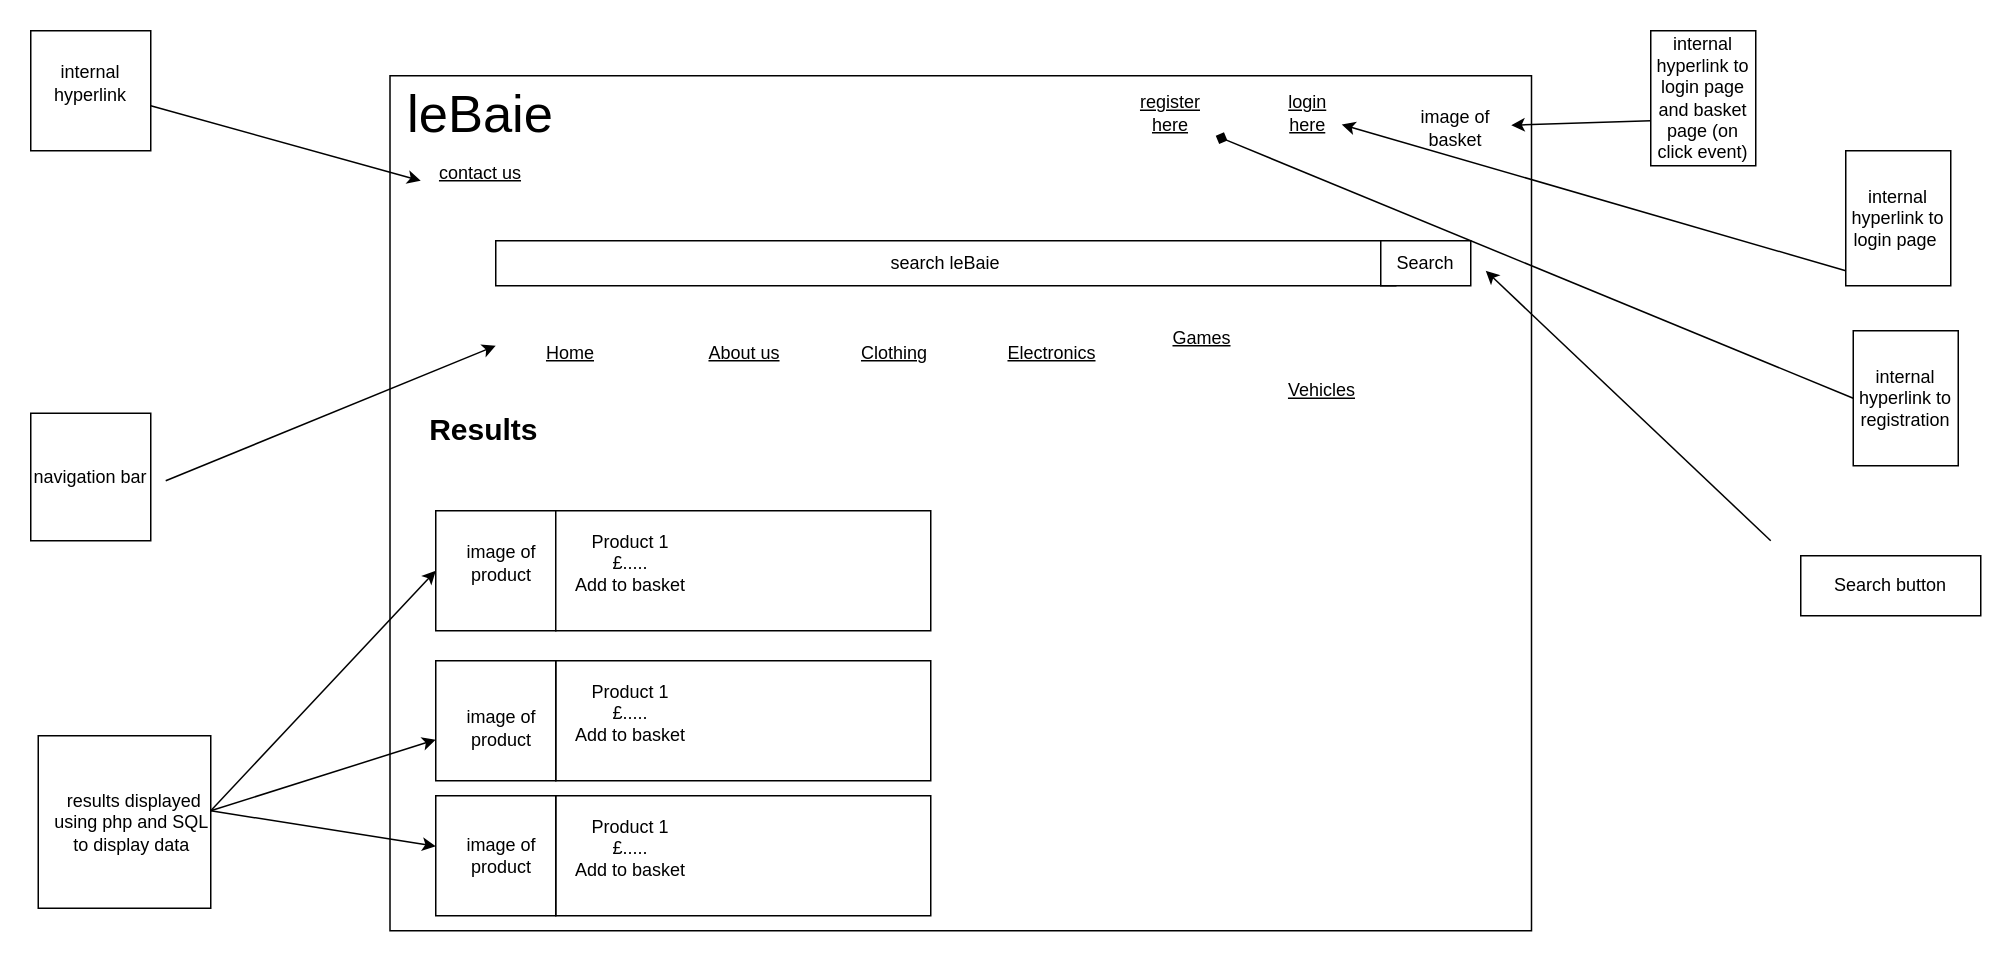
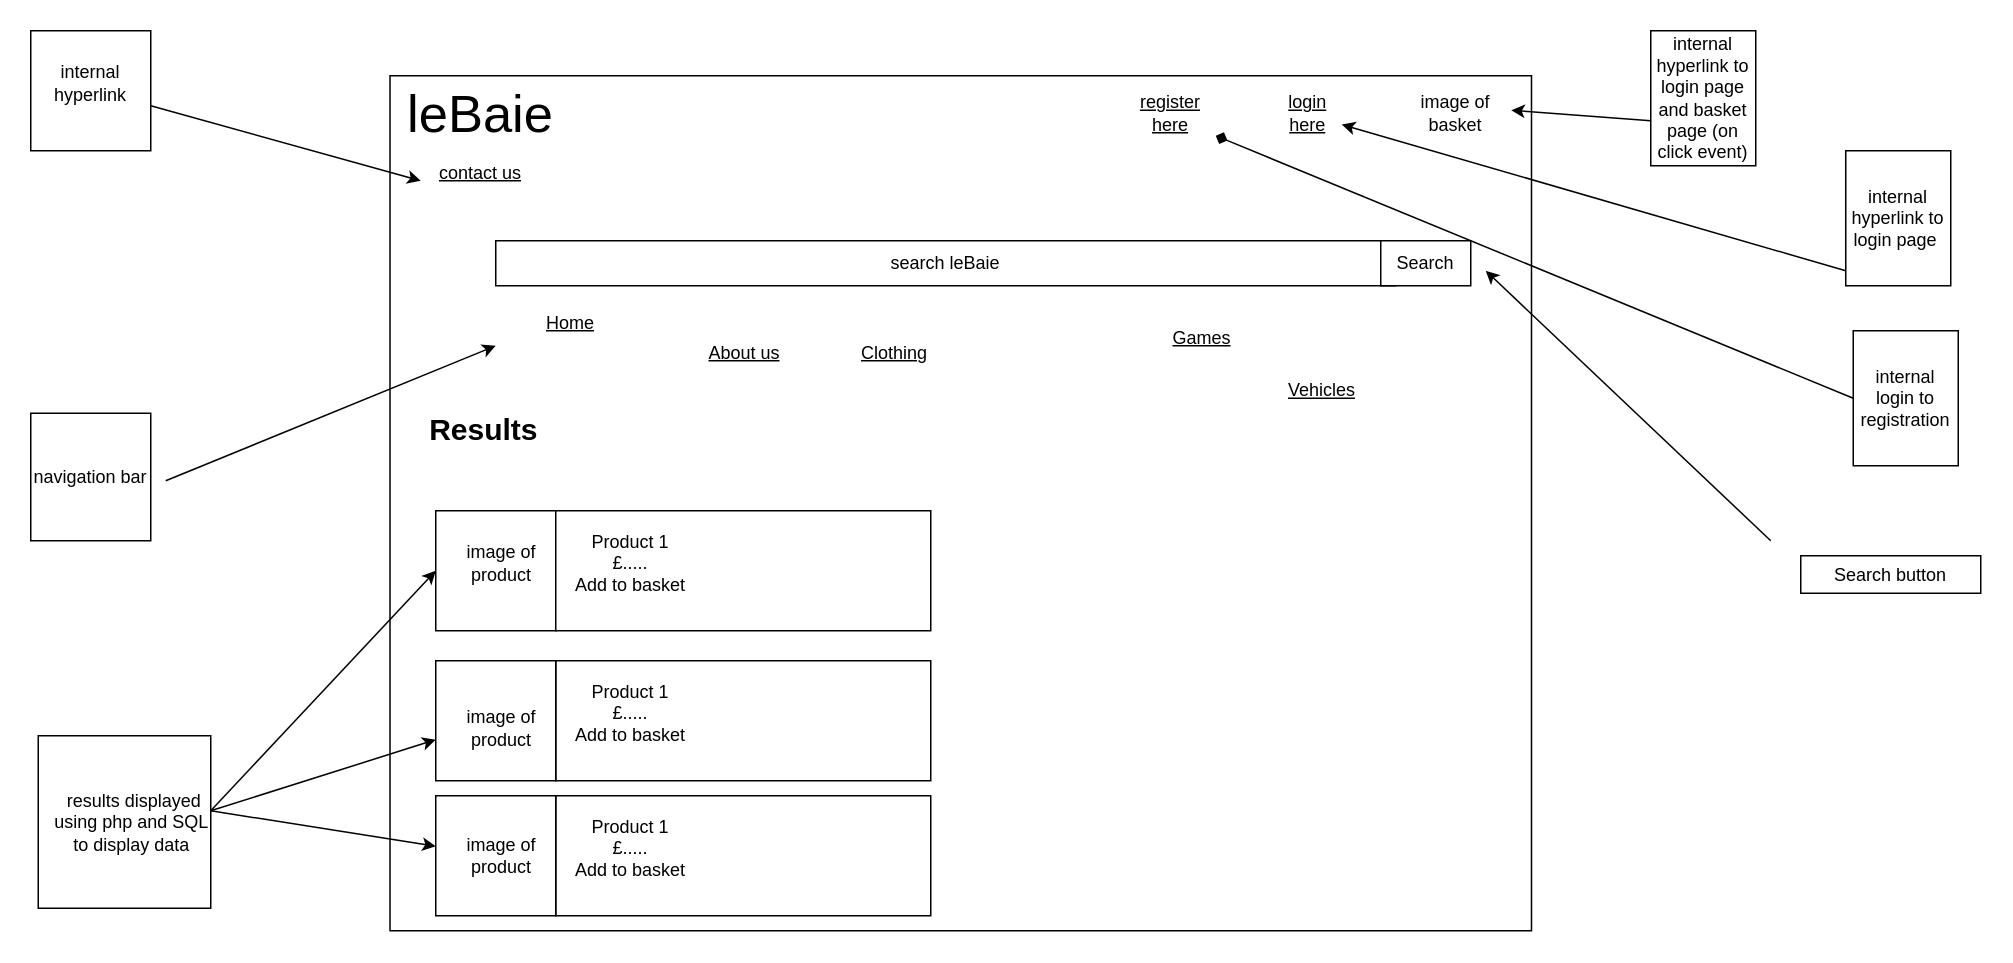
(1456, 128) -> (1456, 113)
(571, 353) -> (571, 323)
(1052, 353) -> none
(1906, 398) -> (1906, 398)
(1891, 586) -> (1891, 575)
